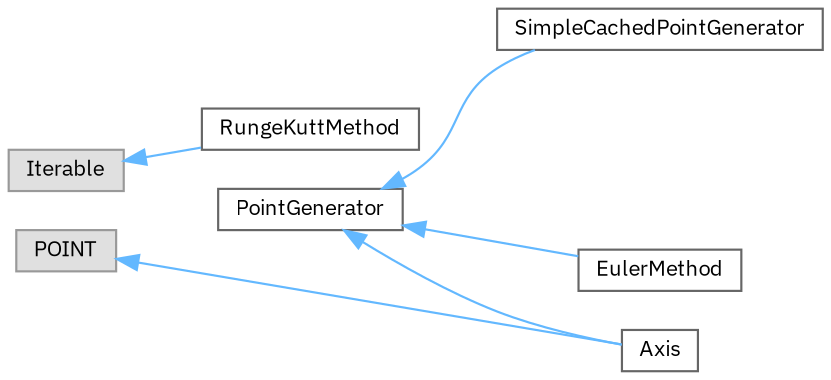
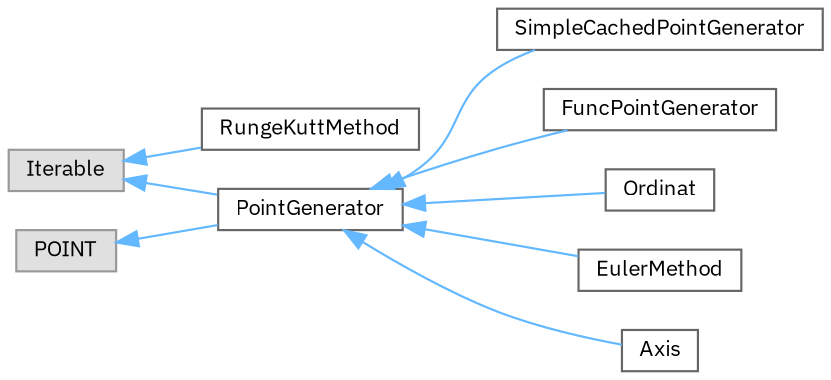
none -> (660, 110)
none -> (182, 189)
none -> (660, 190)
(380, 304) -> (178, 232)
